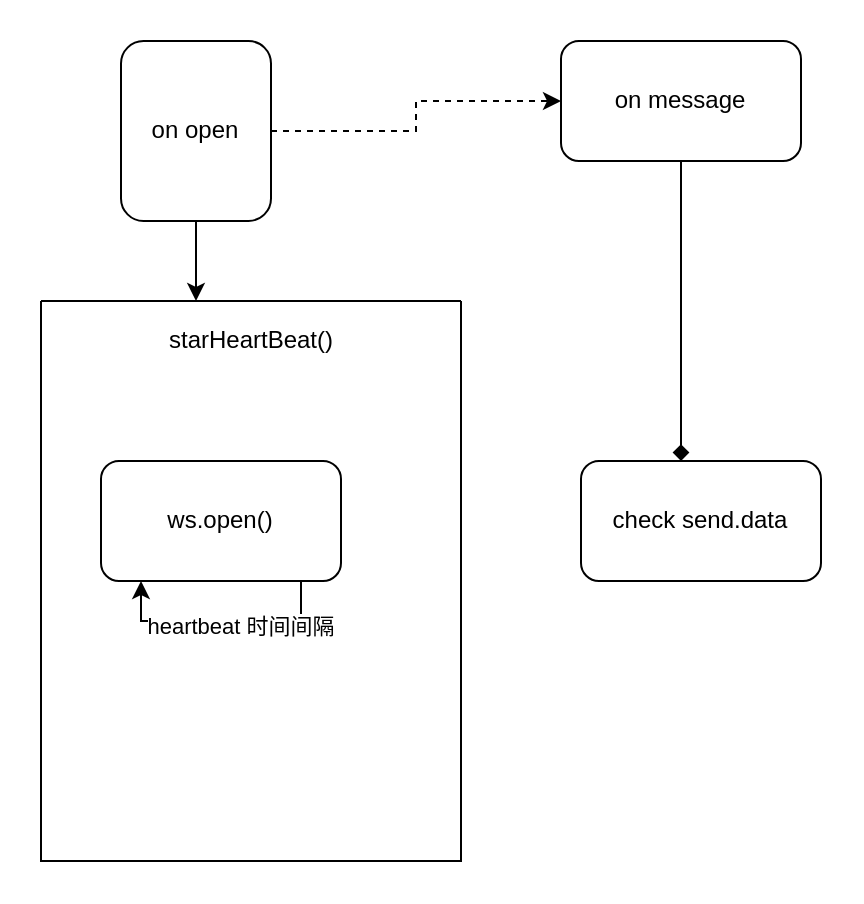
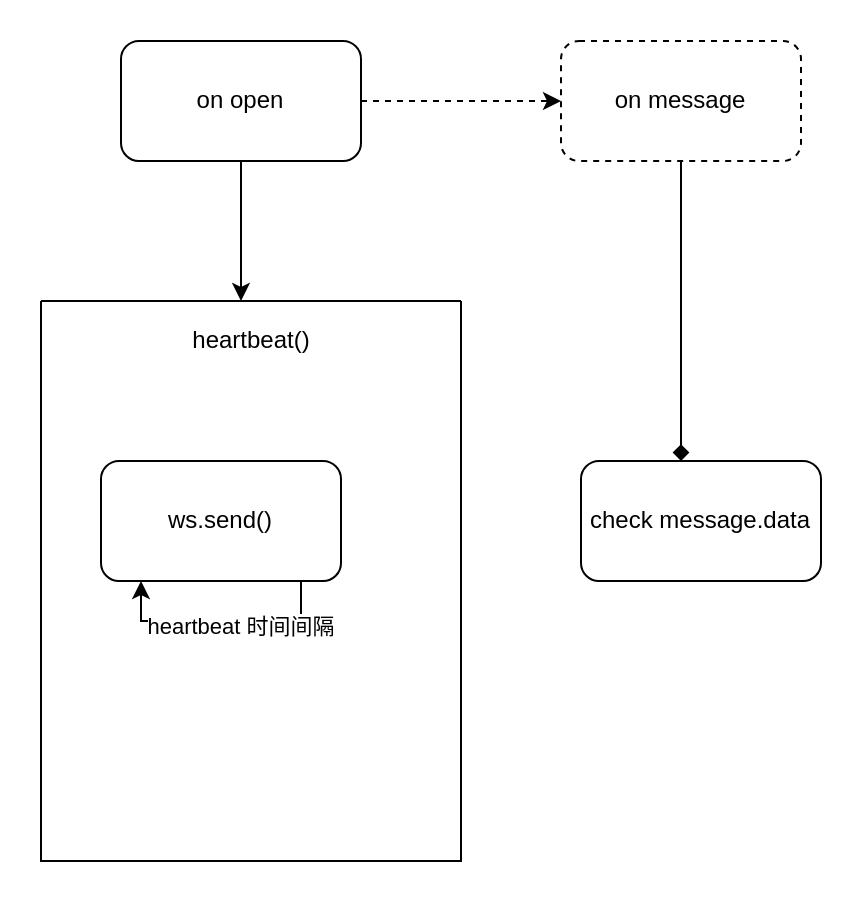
(681, 101) -> (681, 101)
(196, 131) -> (241, 101)
(252, 341) -> (252, 341)
(221, 521) -> (221, 521)
(701, 521) -> (701, 521)
